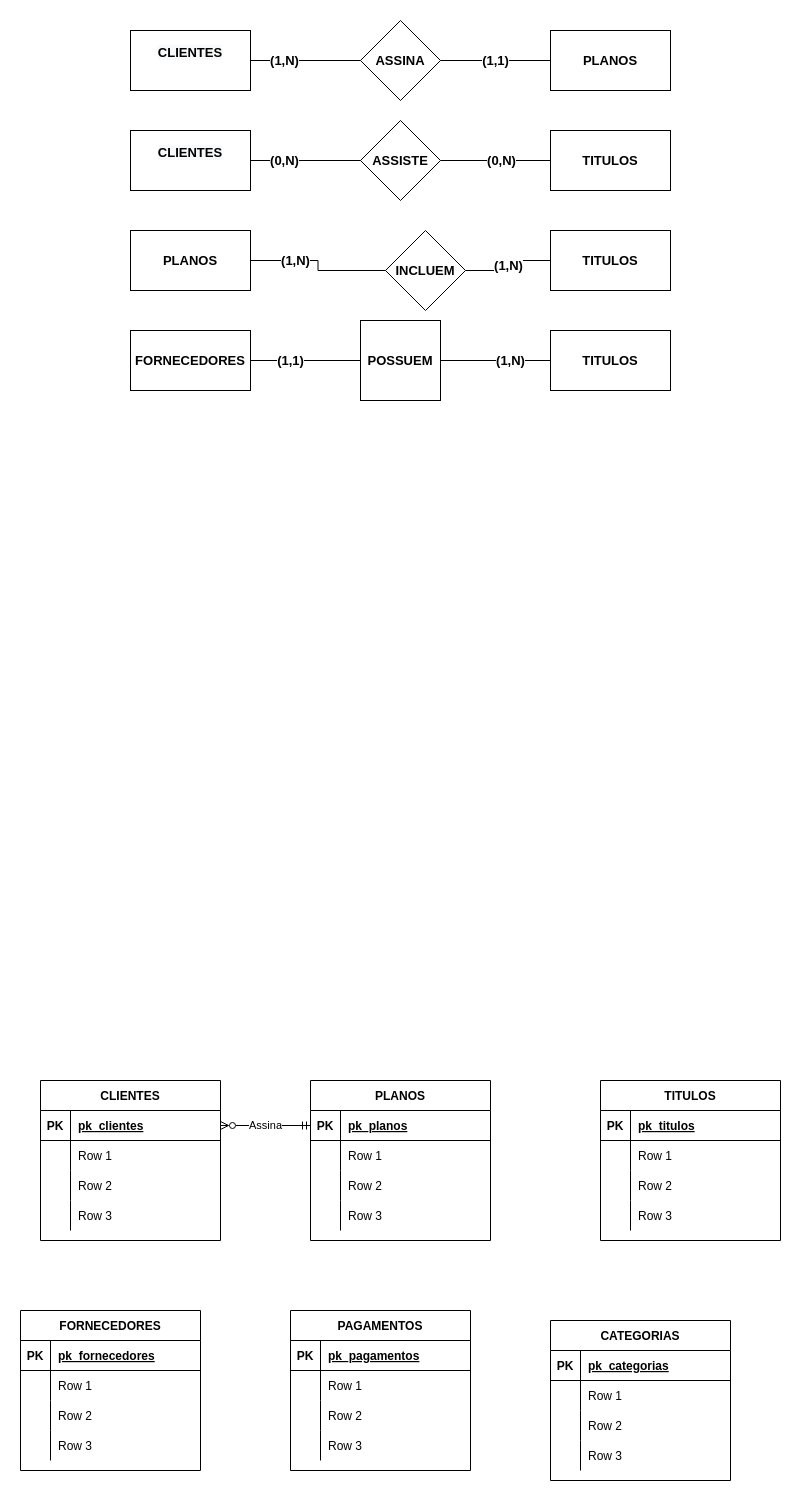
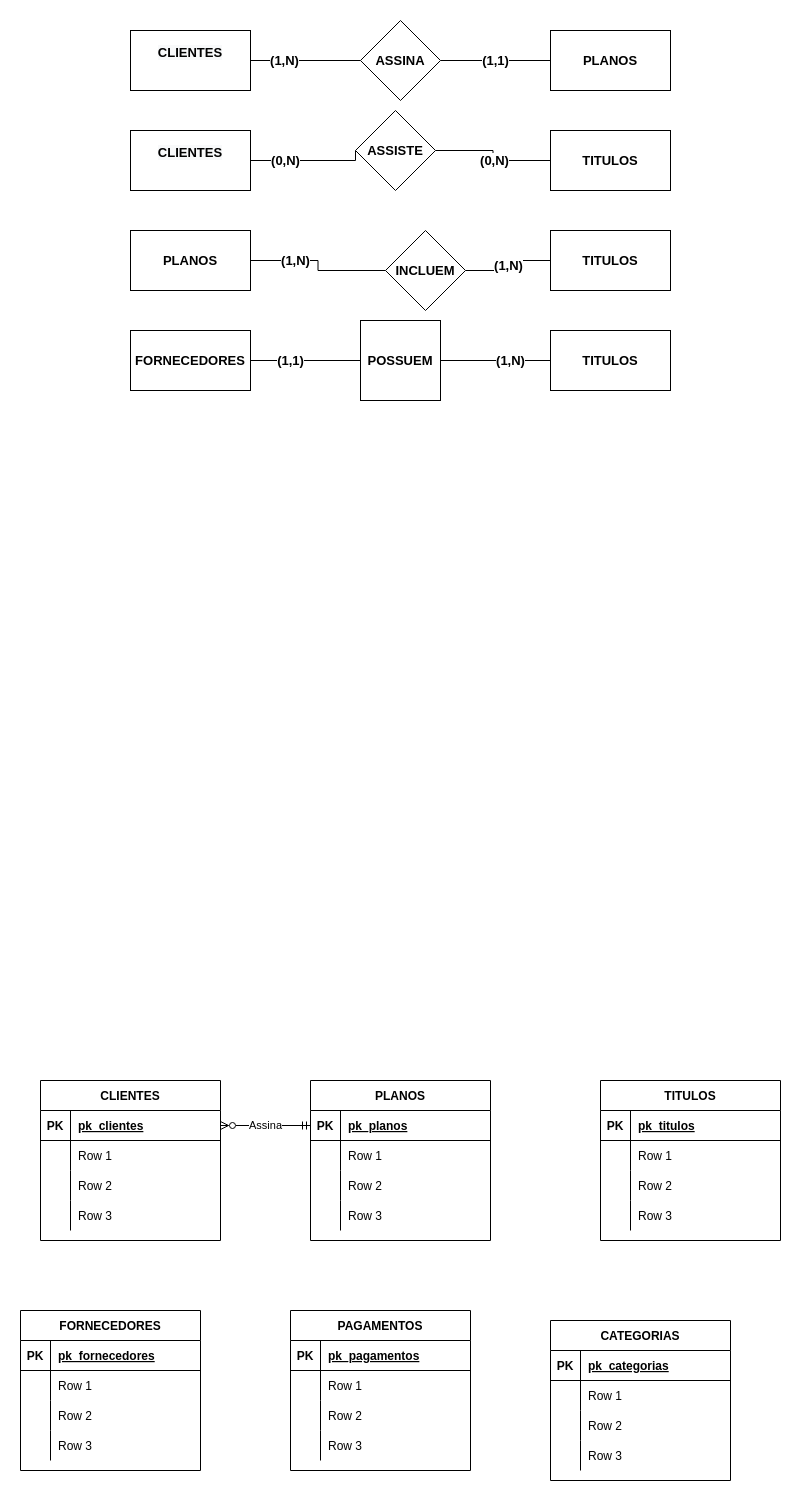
(401, 161) -> (396, 151)
